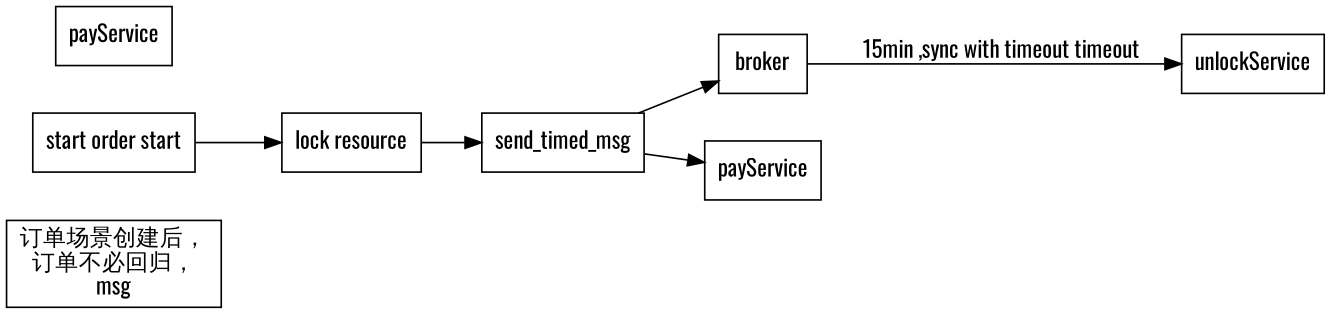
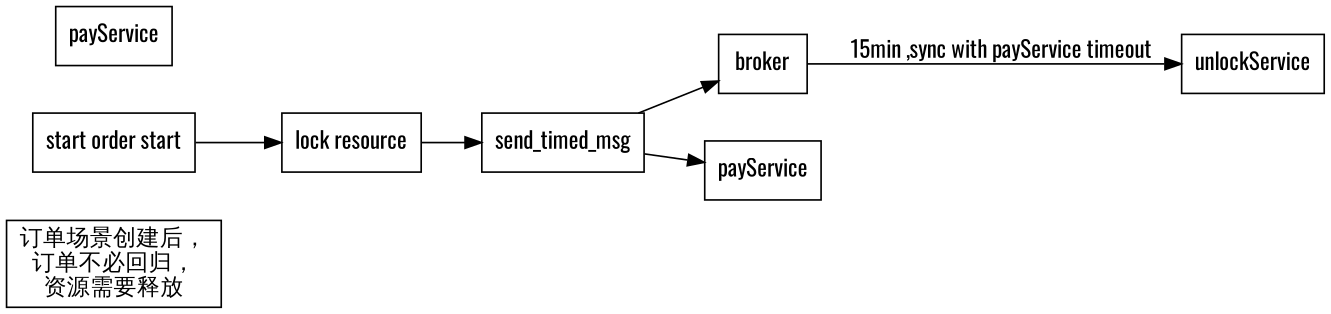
(1001, 52) -> (1001, 52)
(114, 264) -> (114, 264)
